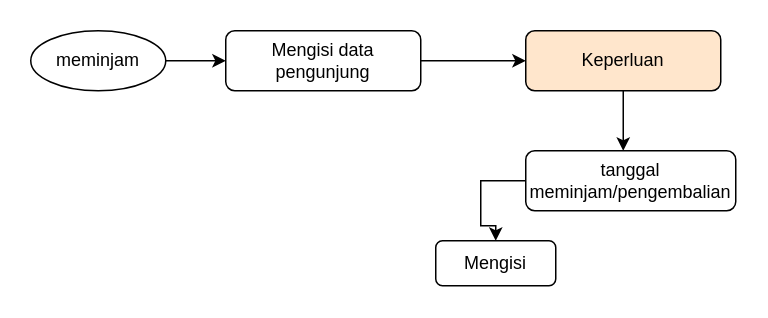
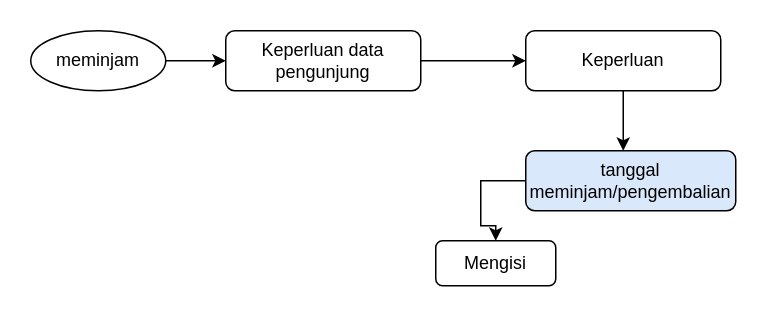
(323, 61) -> (323, 61)
(623, 61) -> (623, 61)
(631, 181) -> (631, 181)
